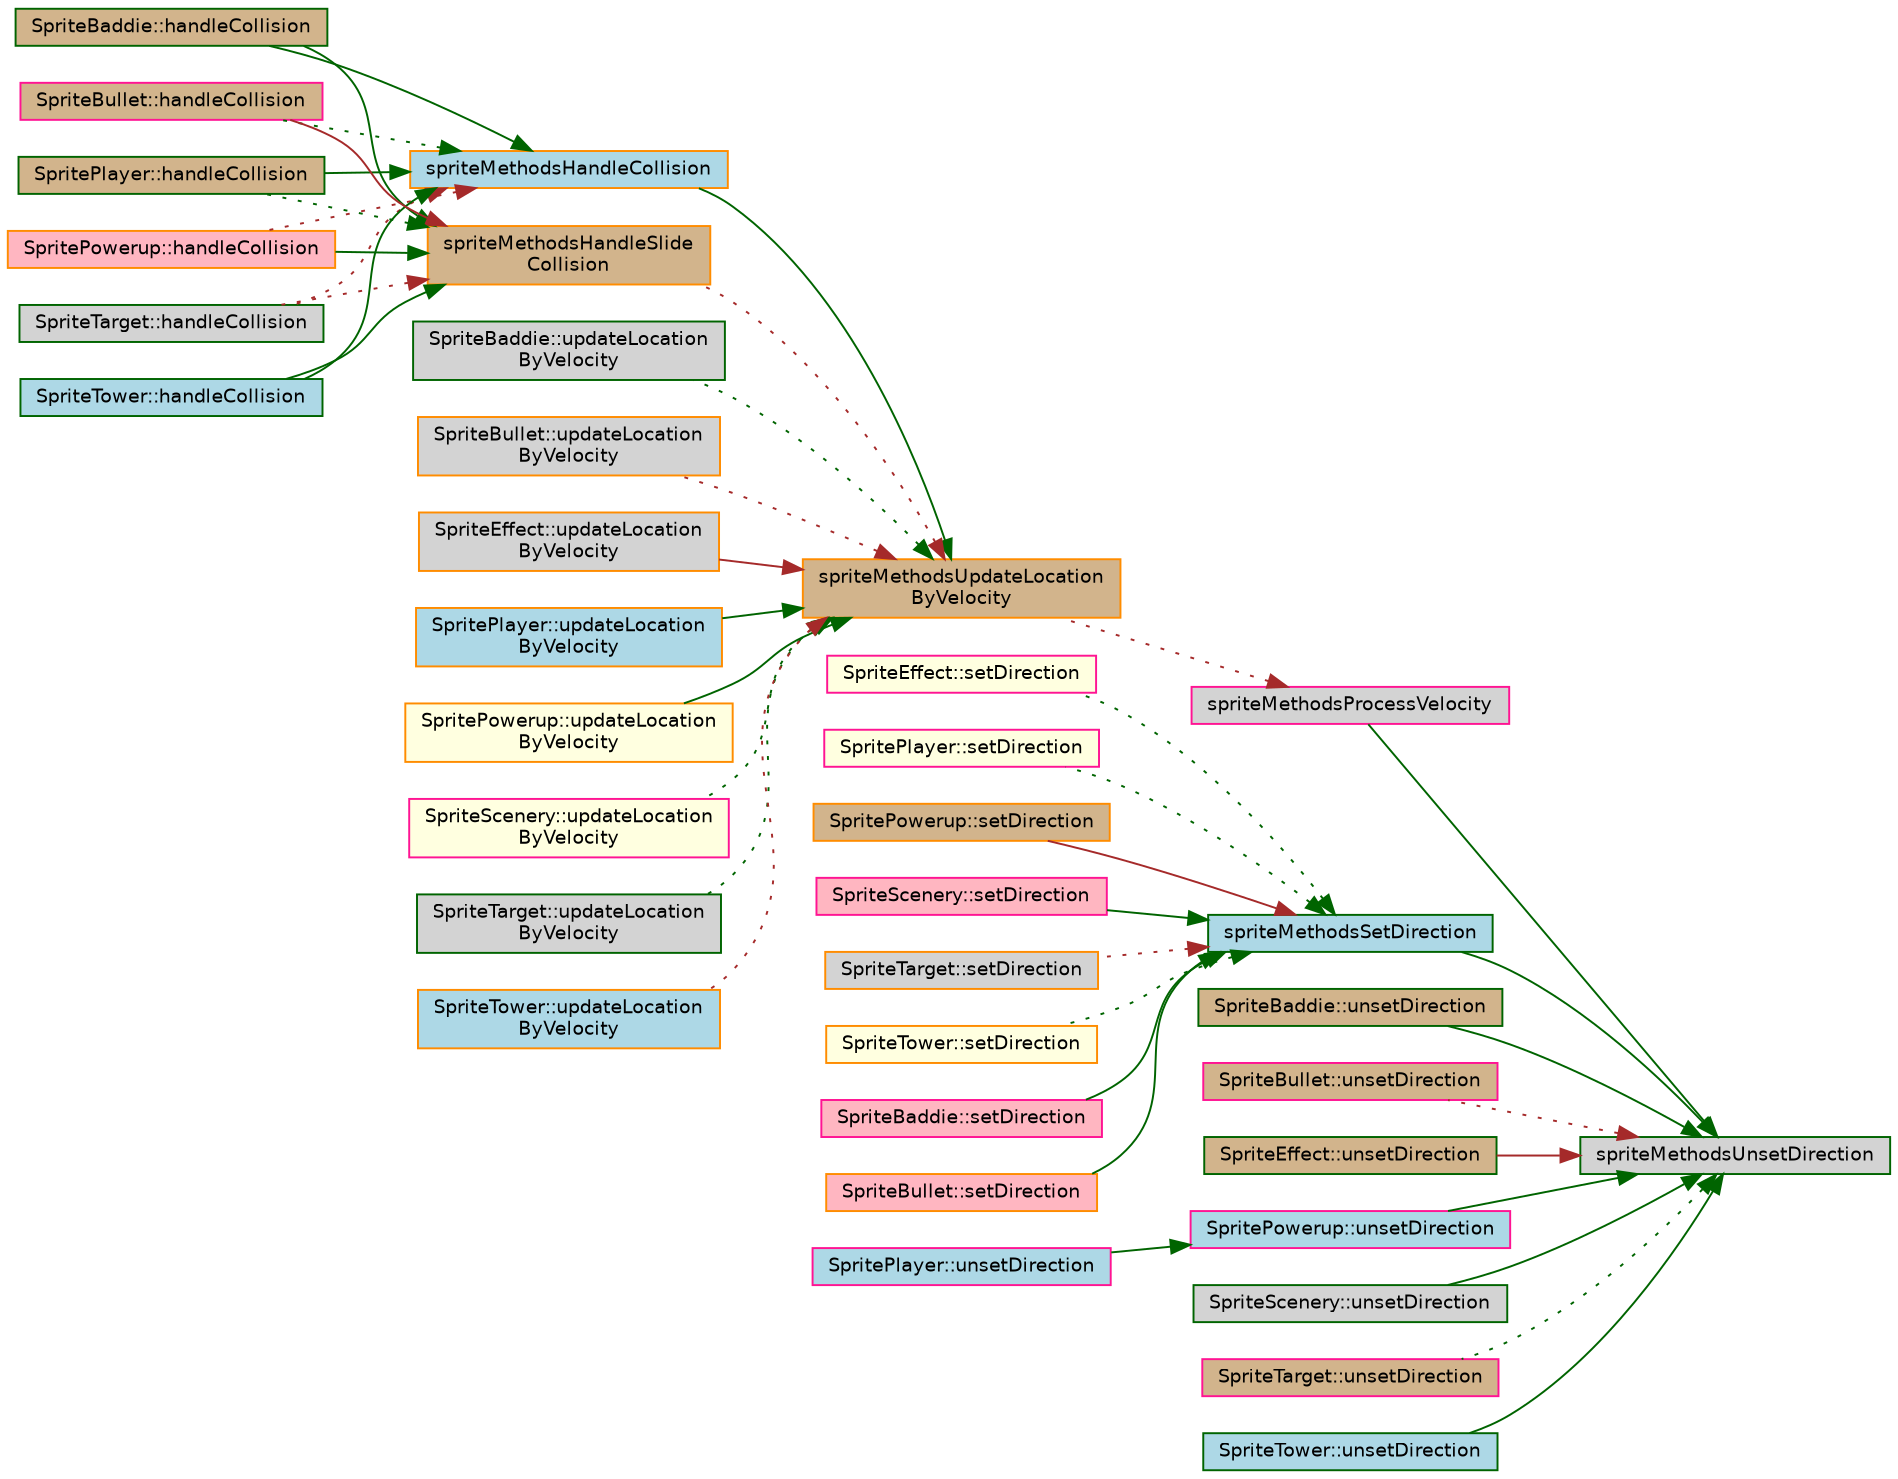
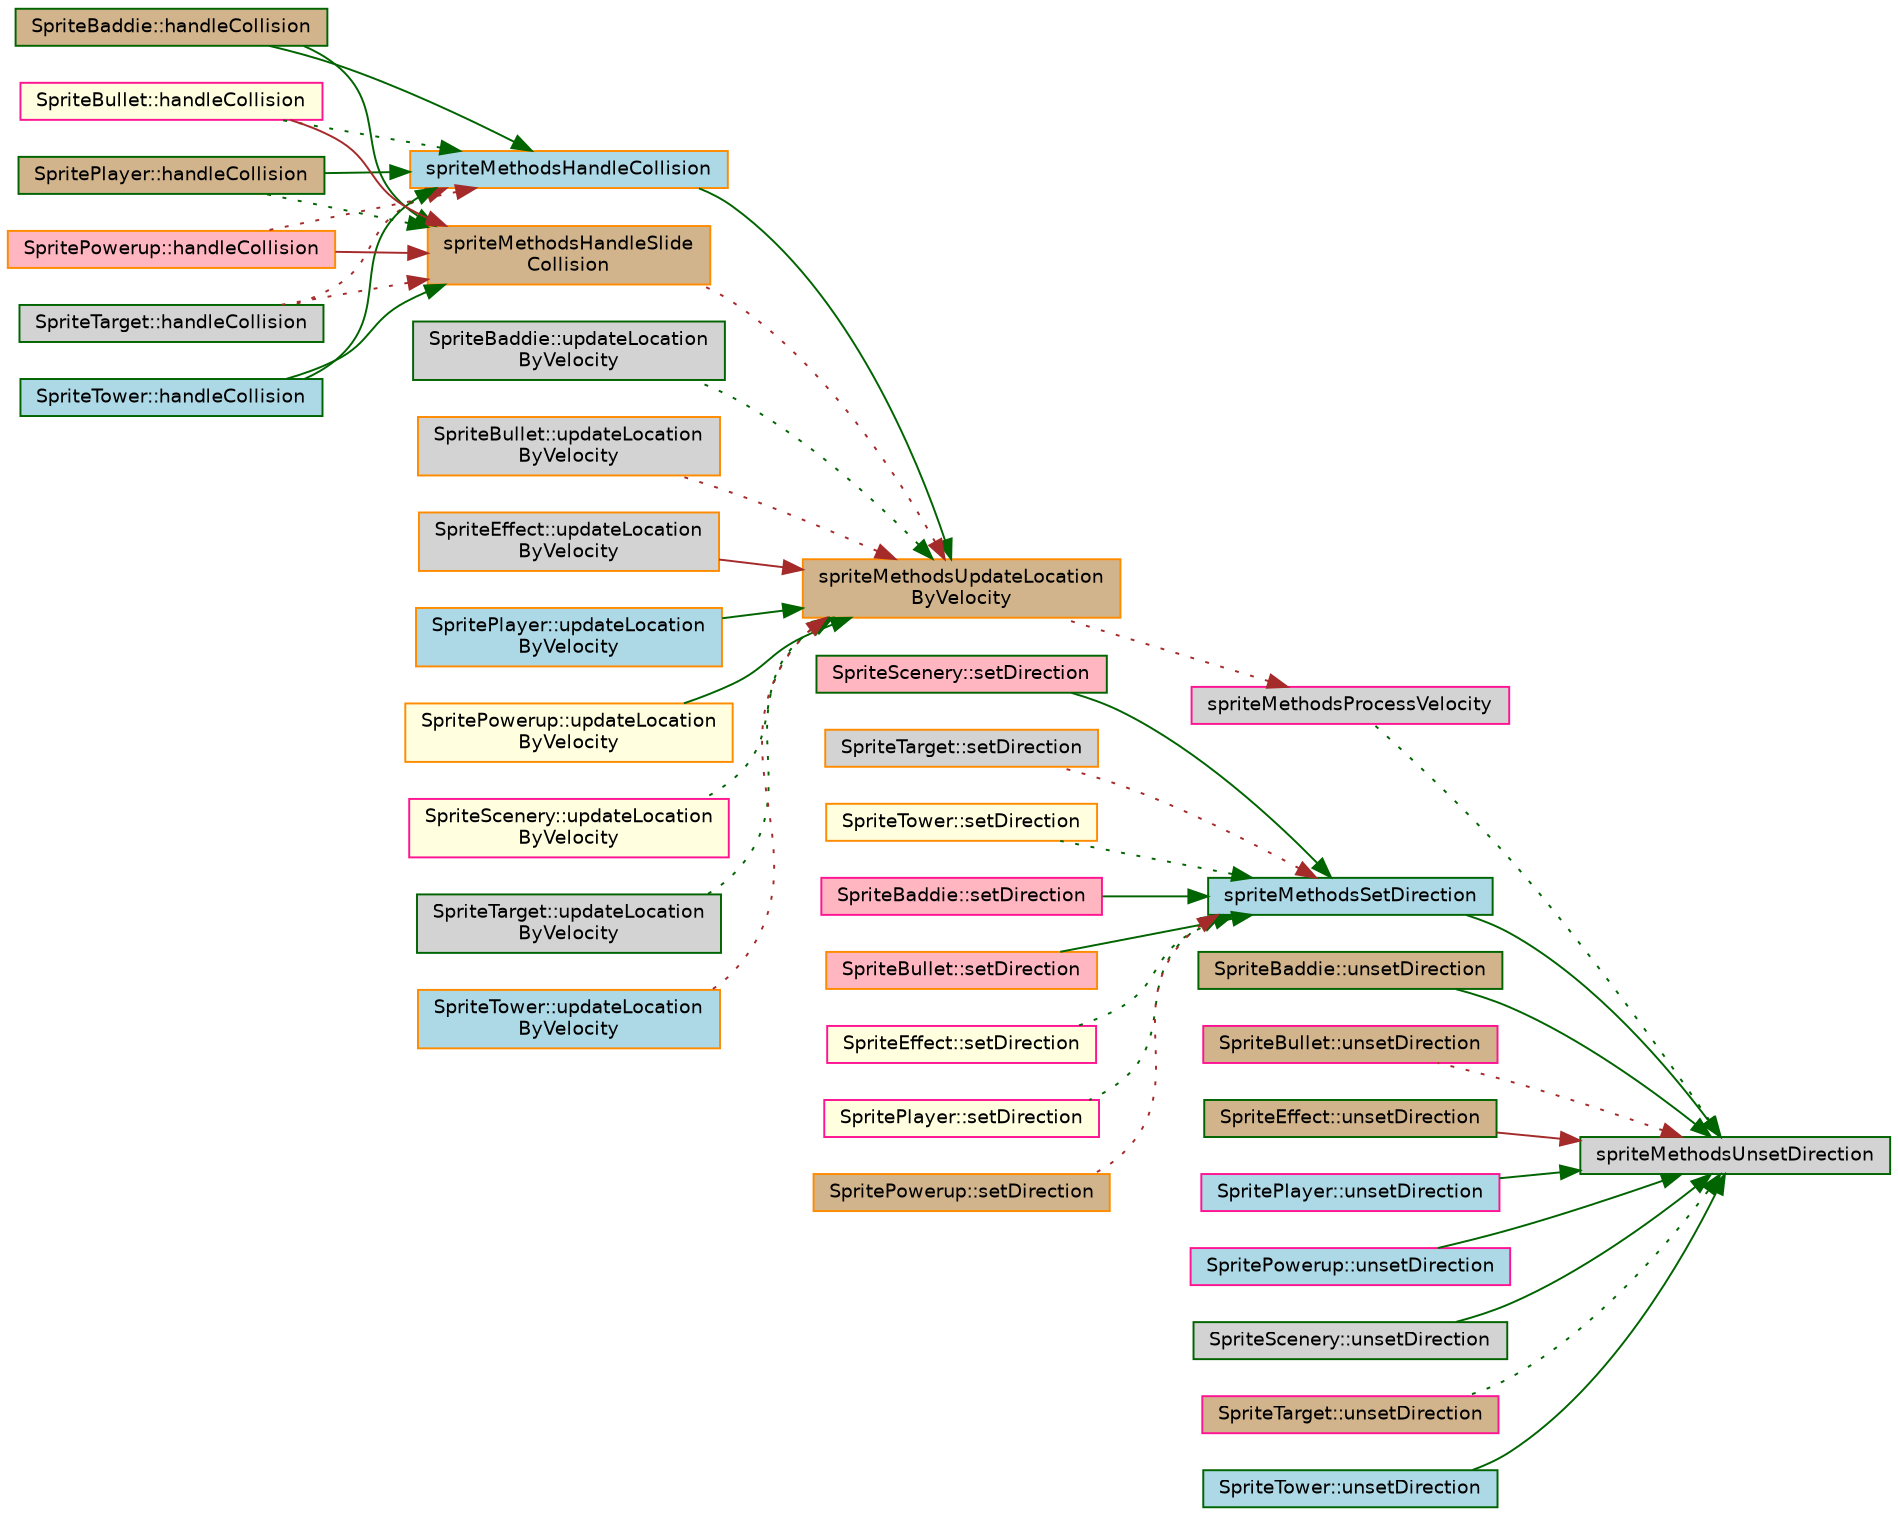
(171, 101) -> (171, 101)
(388, 253) -> (388, 253)
(1163, 872) -> (1156, 1061)
(962, 896) -> (962, 674)
(1536, 923) -> (1554, 912)
(1141, 1250) -> (1530, 1175)
